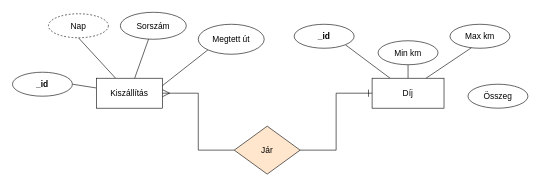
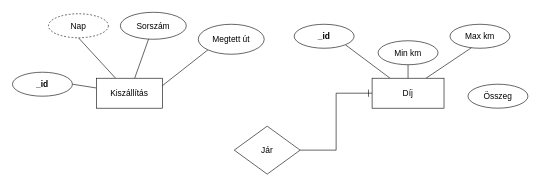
(198, 121) -> none
(267, 150) -> (267, 150)
